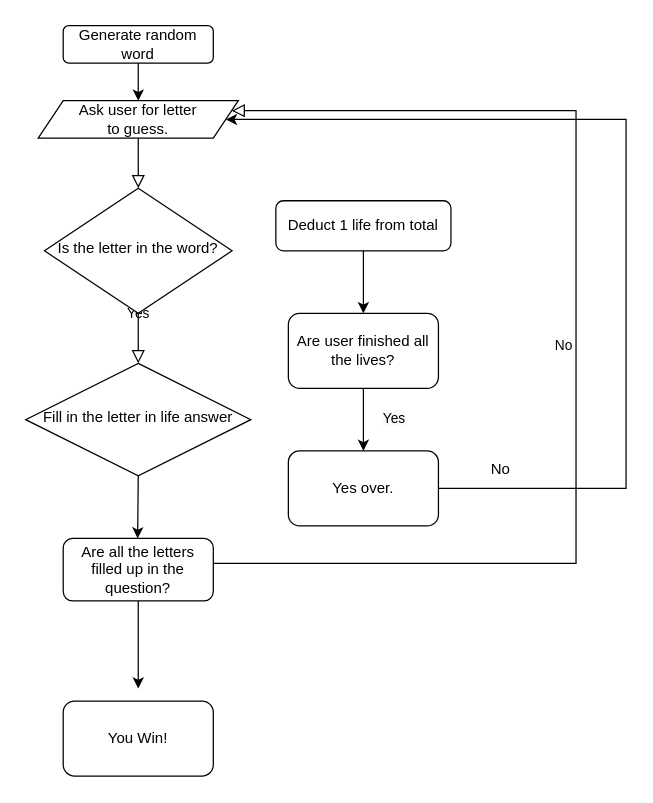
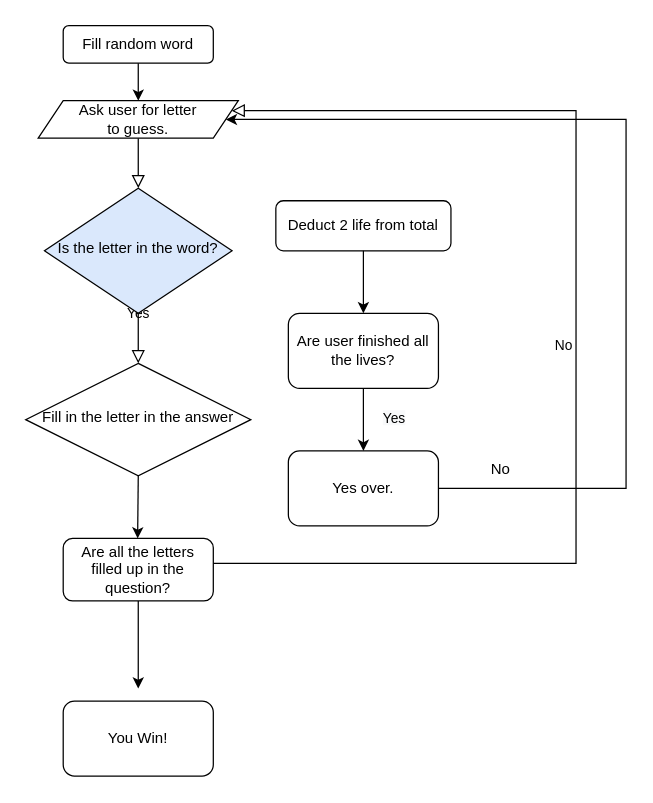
(138, 44) -> (138, 44)
(363, 226) -> (363, 226)
(138, 251) -> (138, 251)
(138, 417) -> (138, 417)
